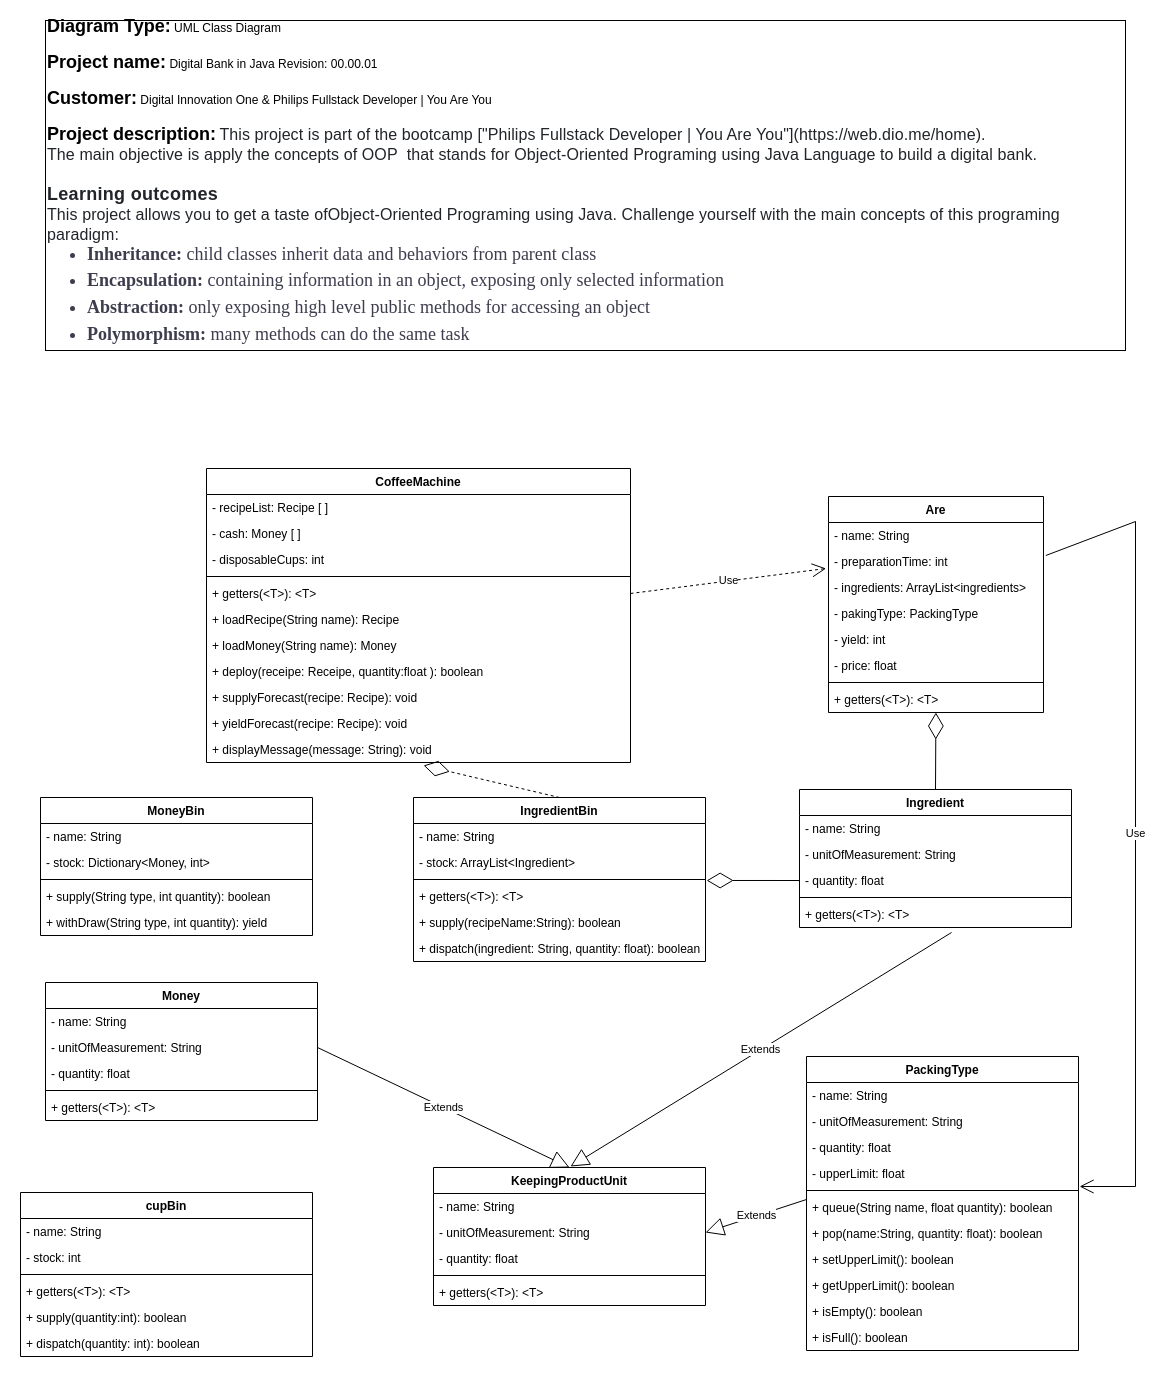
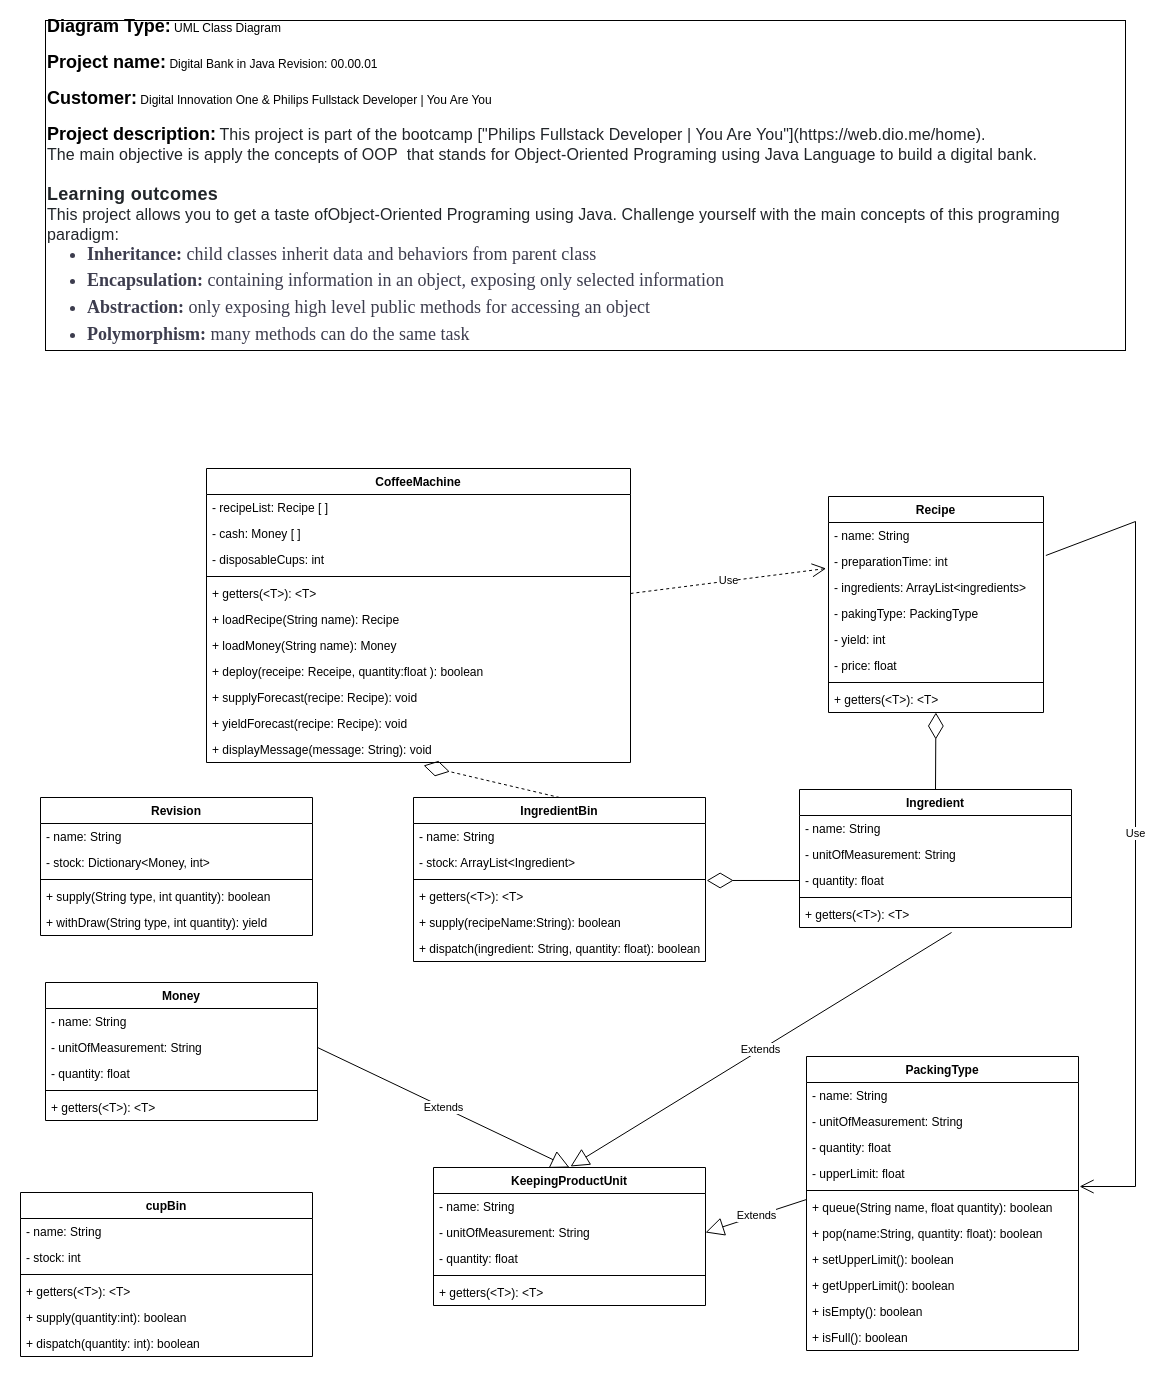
(936, 510) -> (936, 510)
(176, 811) -> (176, 811)
